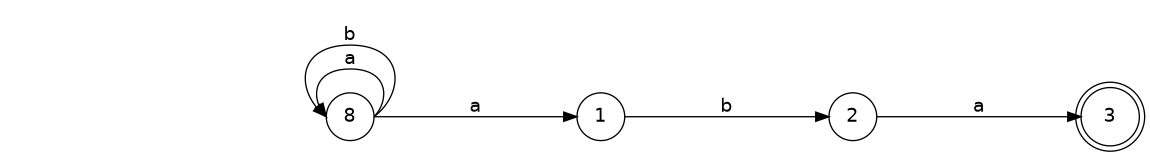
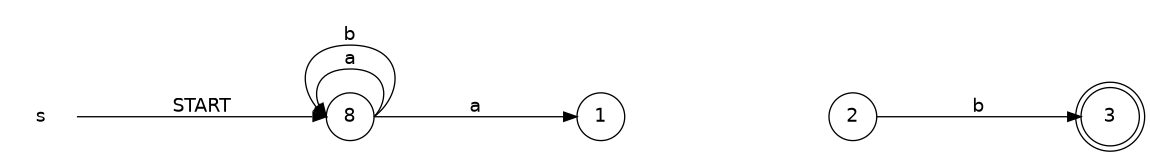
(979, 107) -> (979, 107)
none -> (41, 117)
(720, 117) -> none
